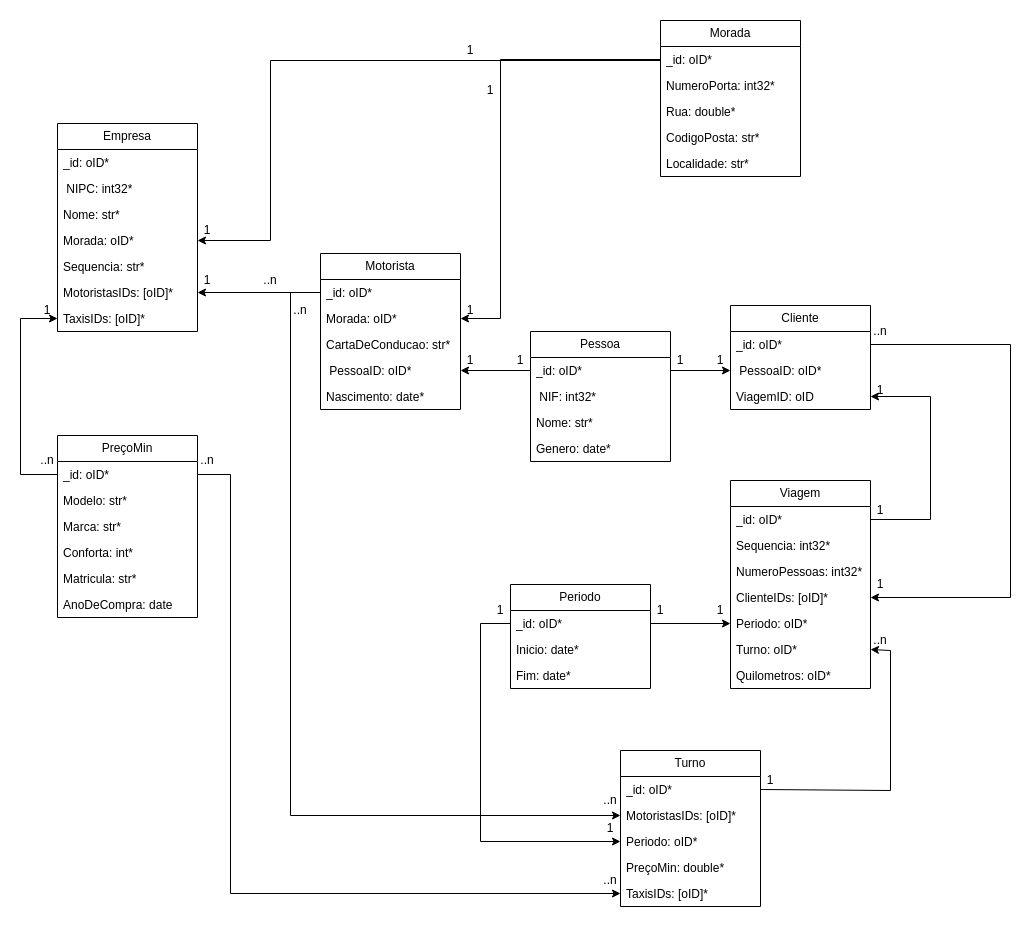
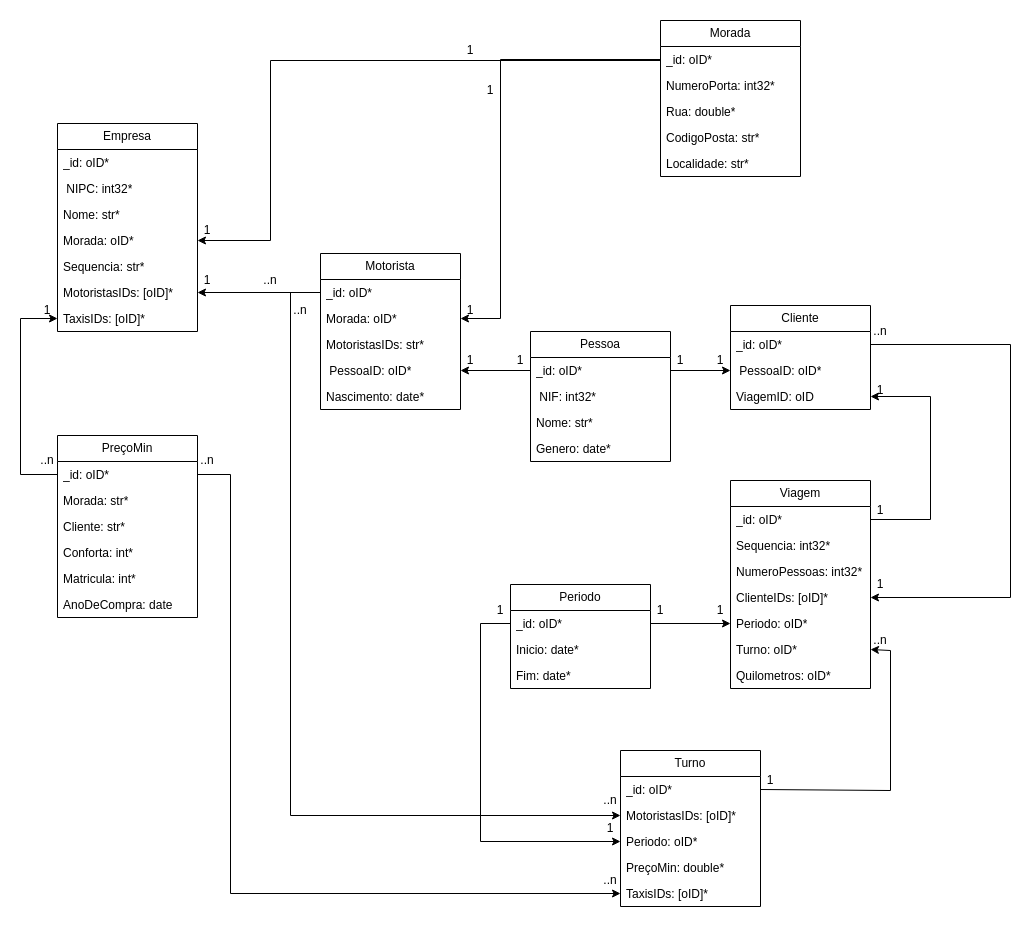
(392, 353) -> (386, 346)
(99, 502) -> (101, 502)
(97, 528) -> (101, 528)
(108, 580) -> (106, 580)
